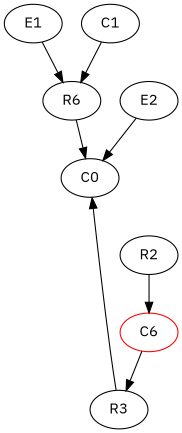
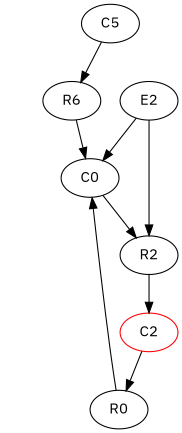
(33, 24) -> none
(110, 24) -> (110, 24)
none -> (149, 172)
none -> (116, 212)
(149, 332) -> (149, 332)
(119, 410) -> (119, 410)
